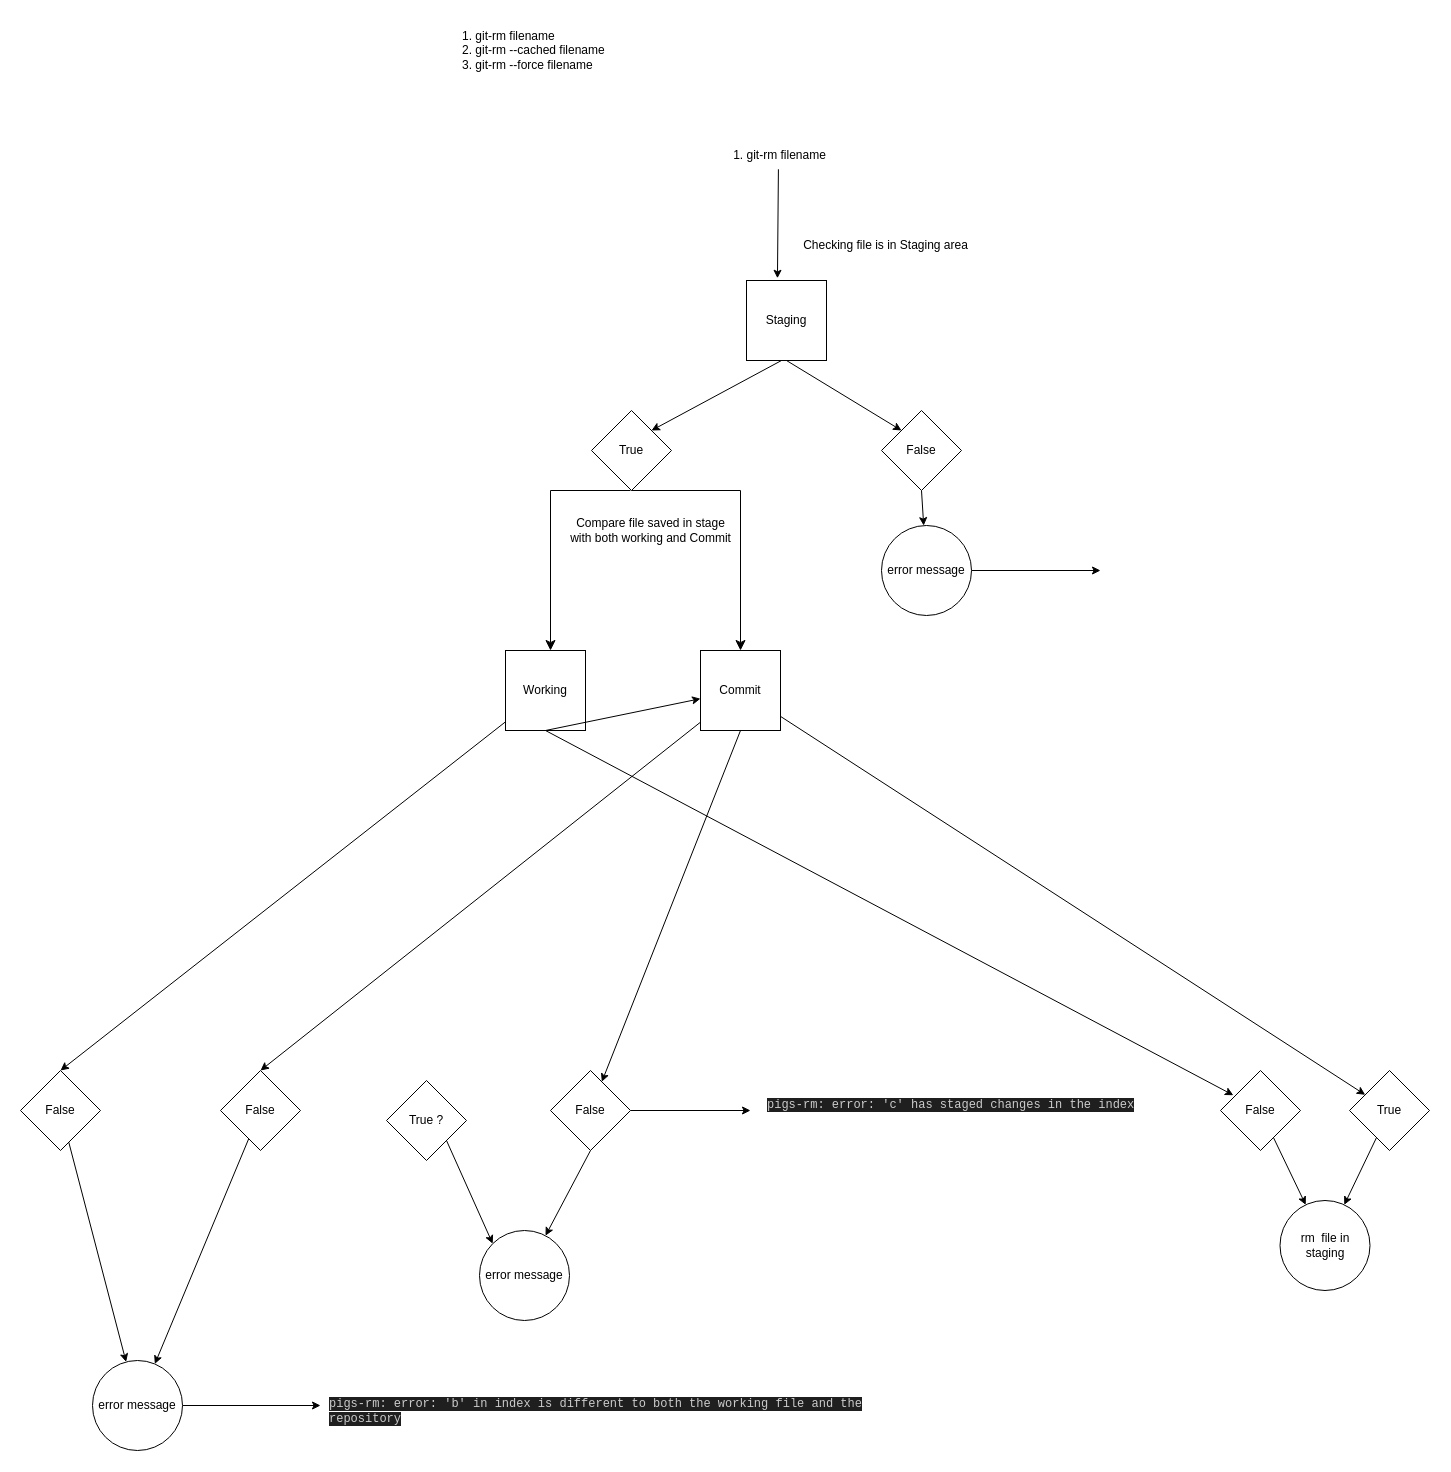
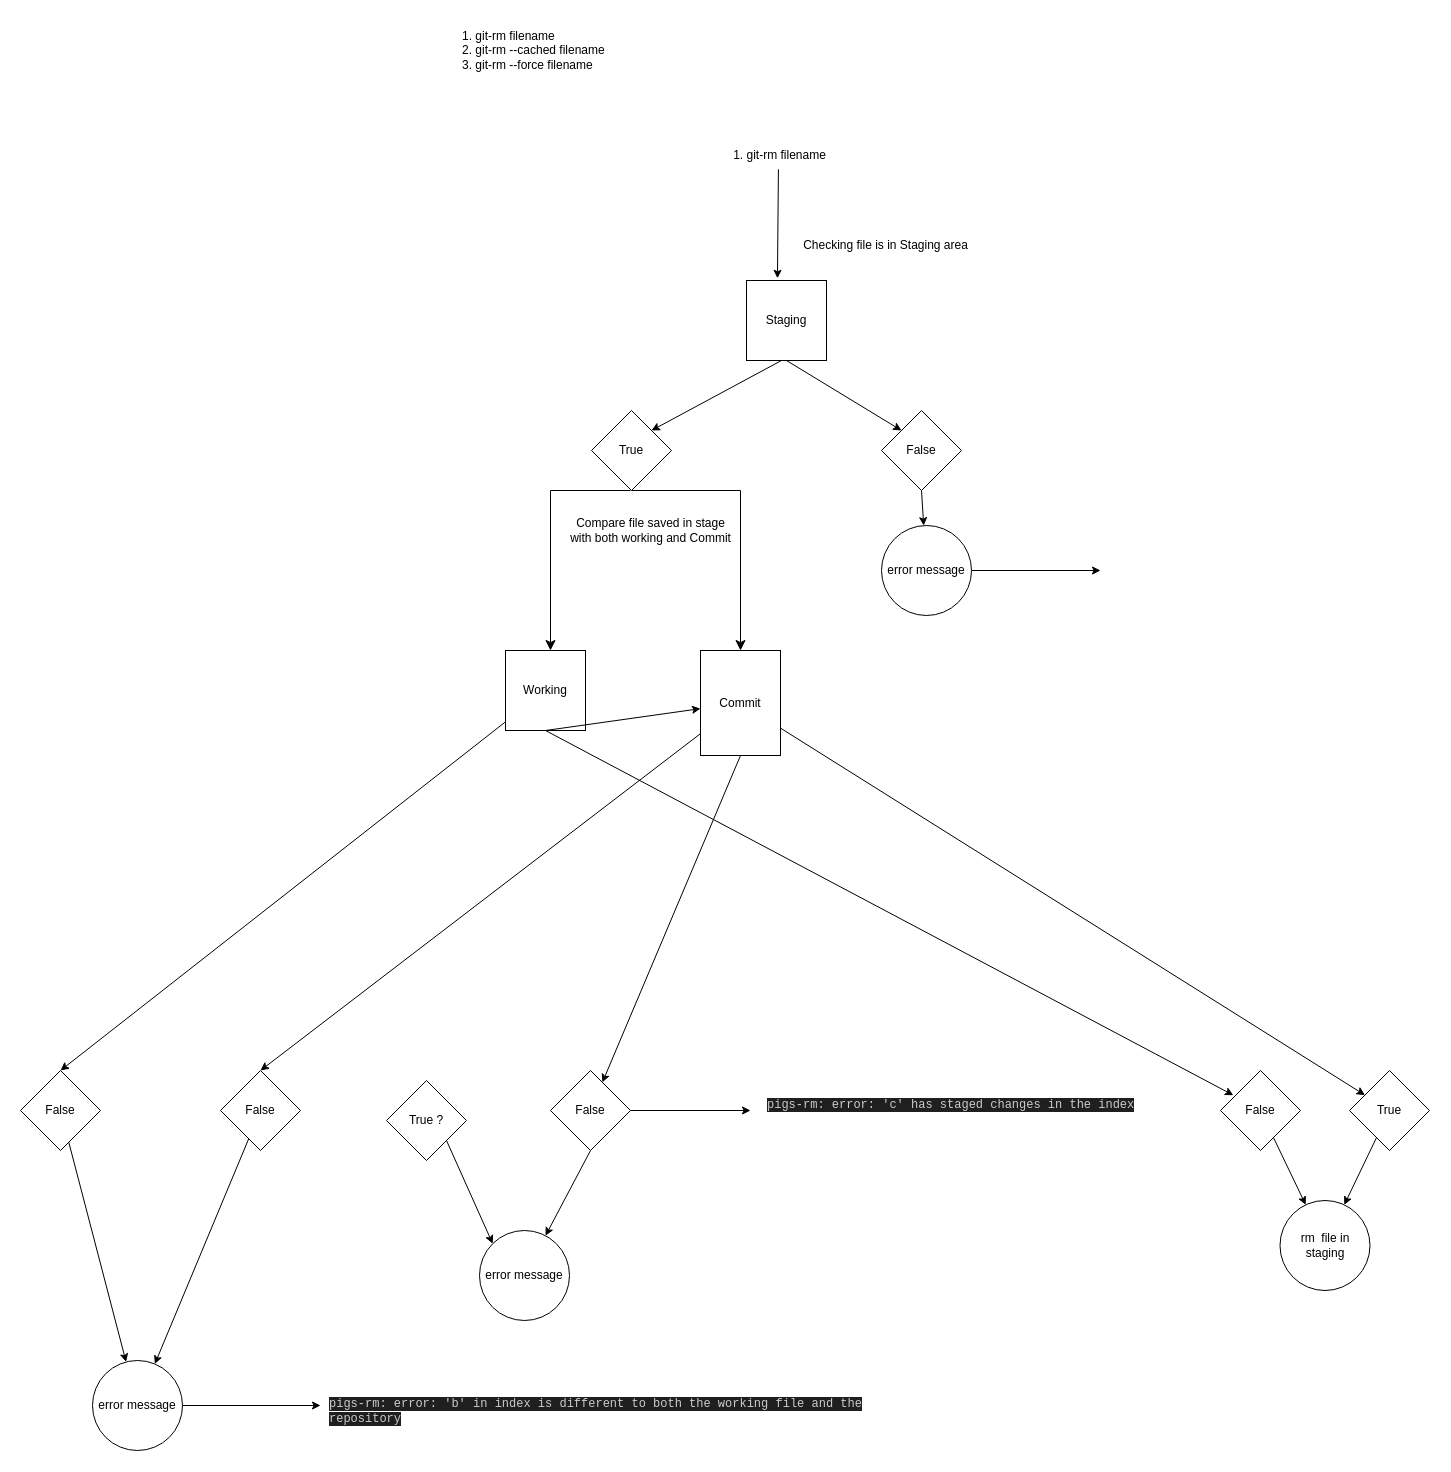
(741, 691) -> (741, 703)
